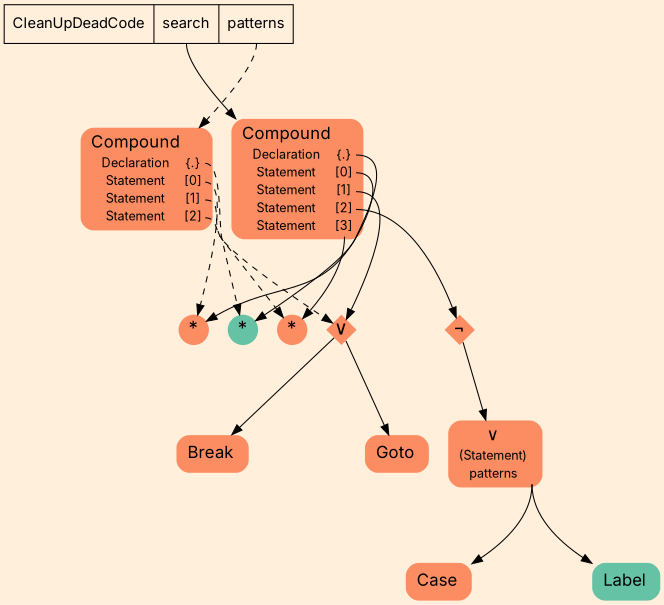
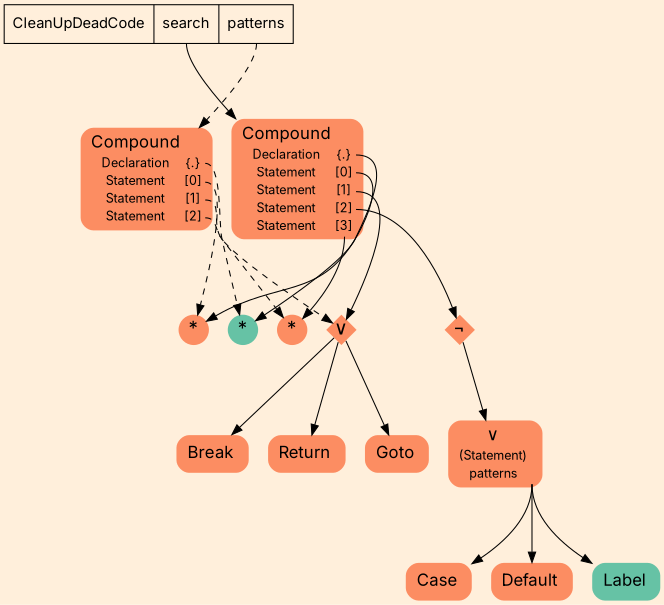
none -> (307, 454)
none -> (532, 582)
